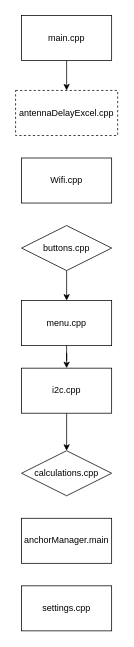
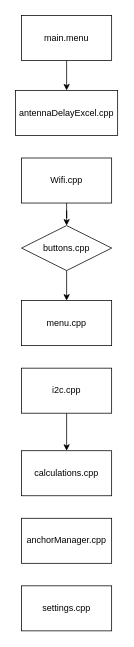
(66, 38) -> (66, 38)
(66, 113) -> (66, 113)
none -> (66, 217)
(66, 359) -> none
(66, 473) -> (66, 473)
(66, 540) -> (66, 540)
